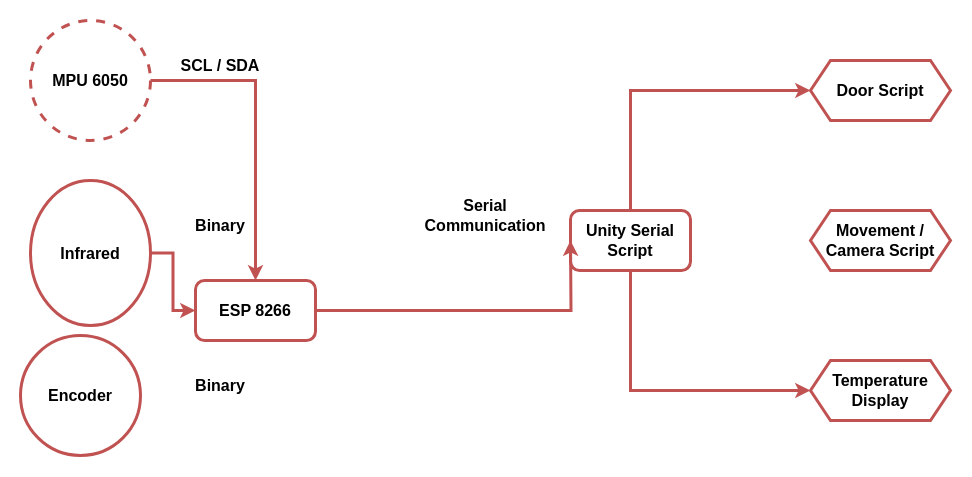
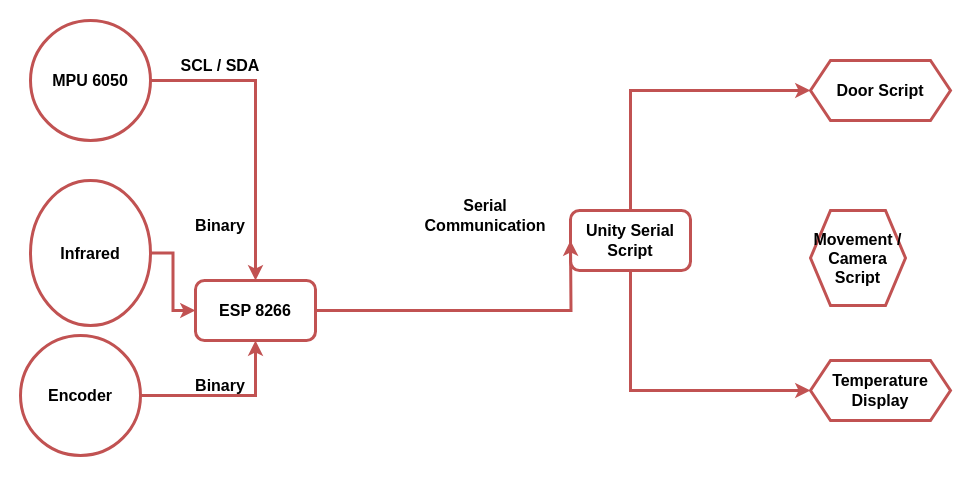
(91, 81) -> (91, 81)
(881, 241) -> (858, 258)
none -> (220, 396)
